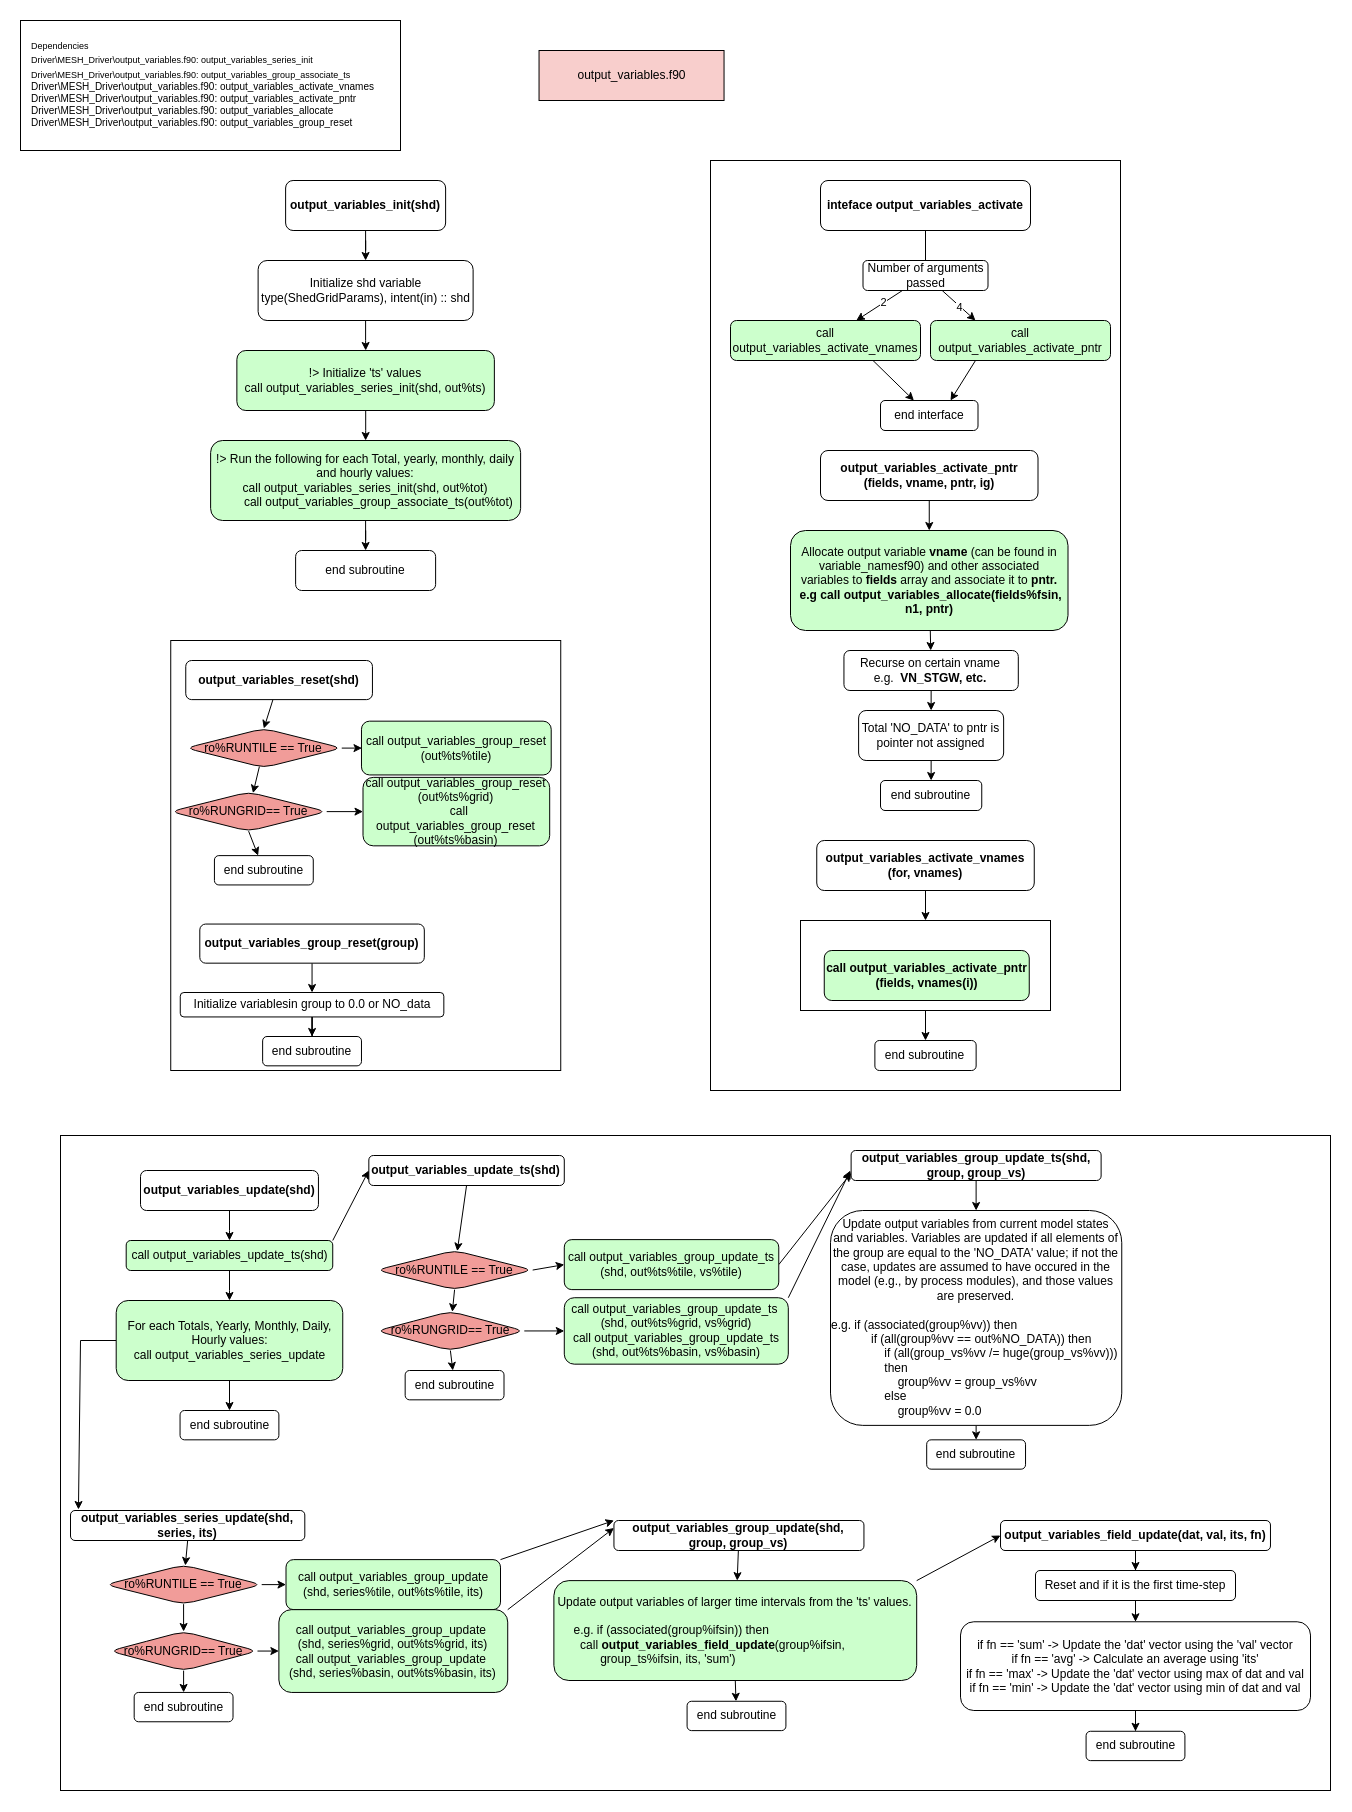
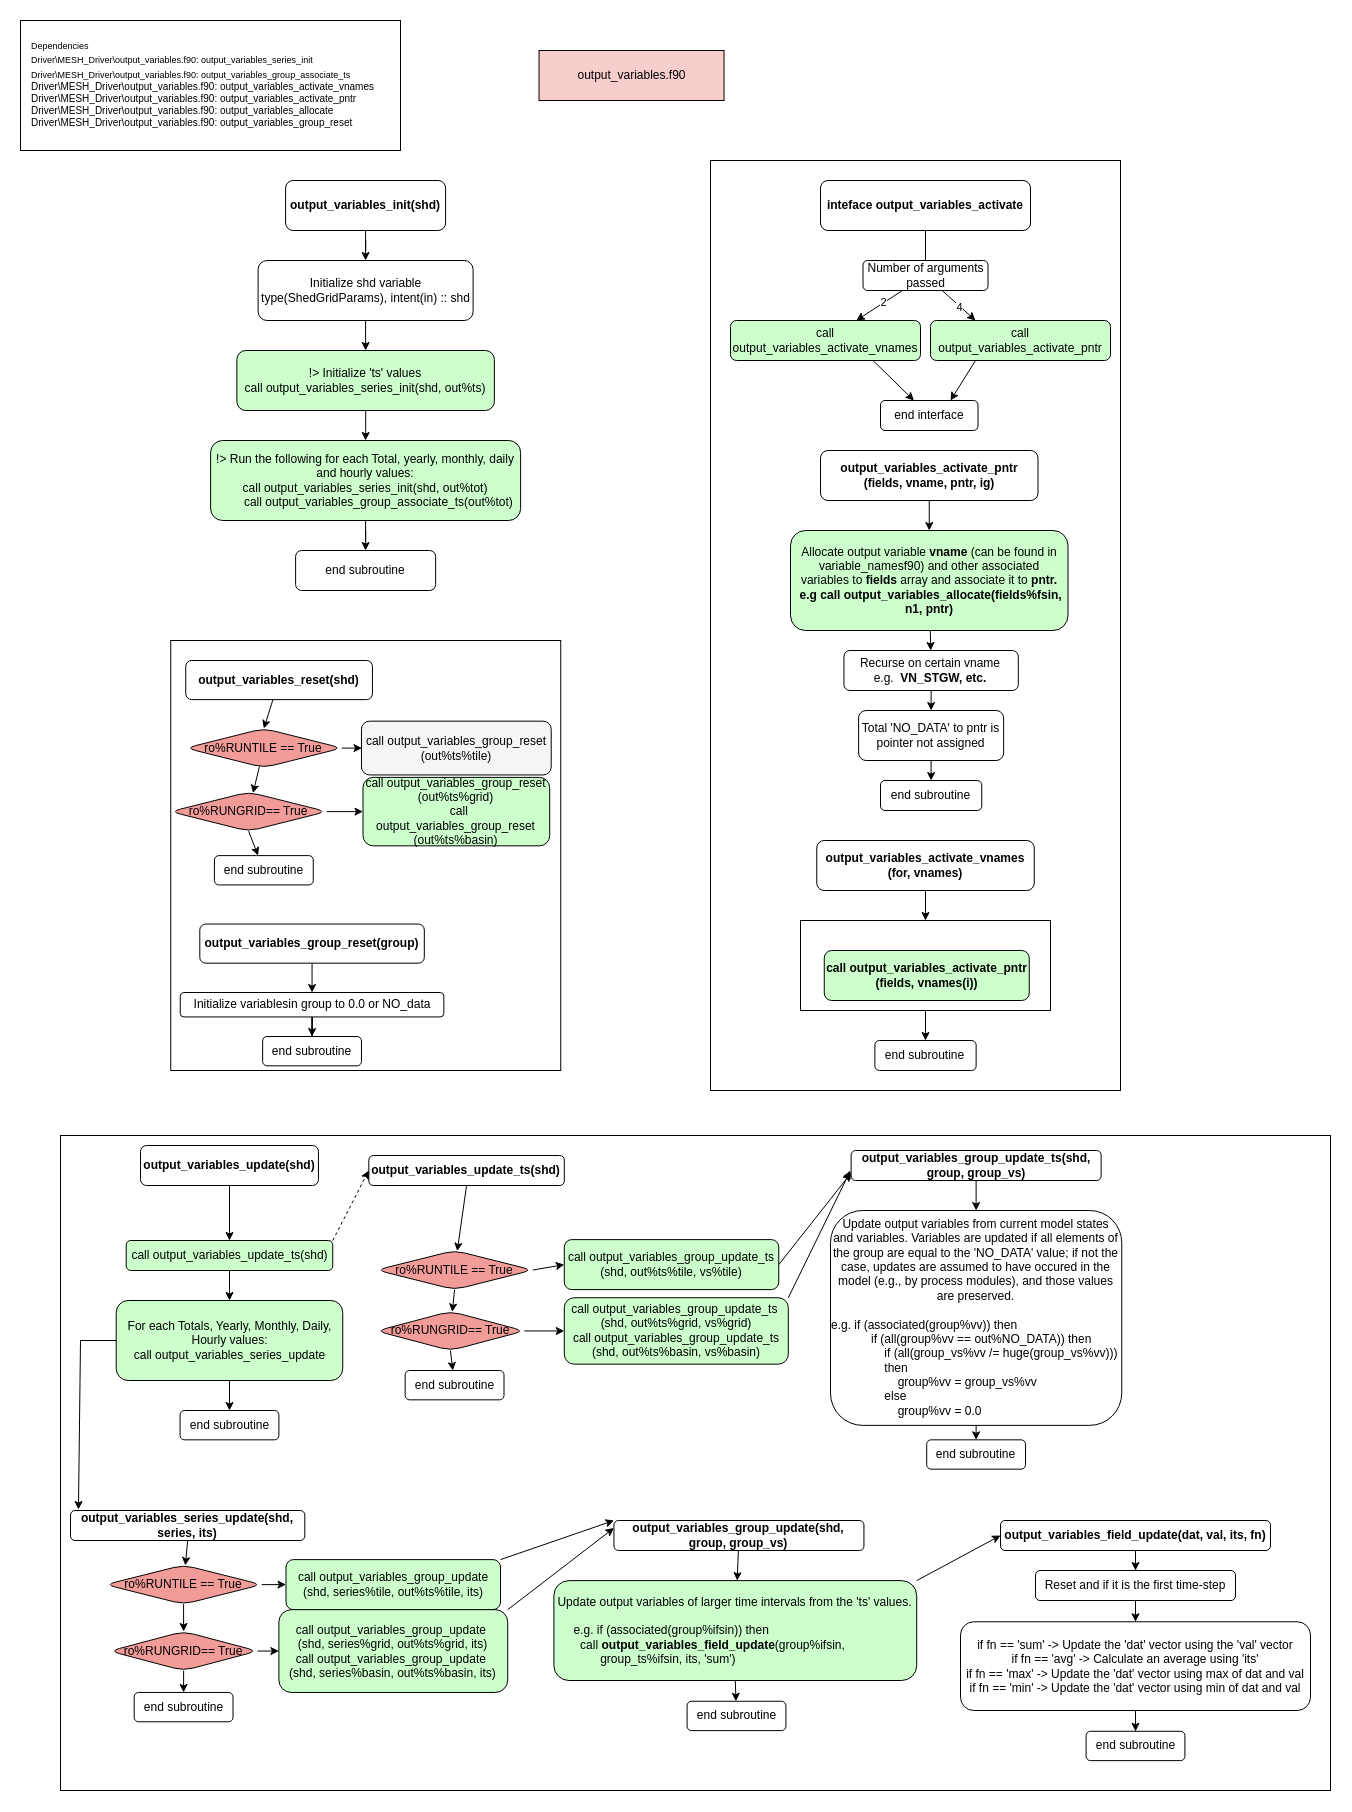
(456, 748) -> (456, 748)
(229, 1191) -> (229, 1166)
(350, 1207) -> (350, 1207)
